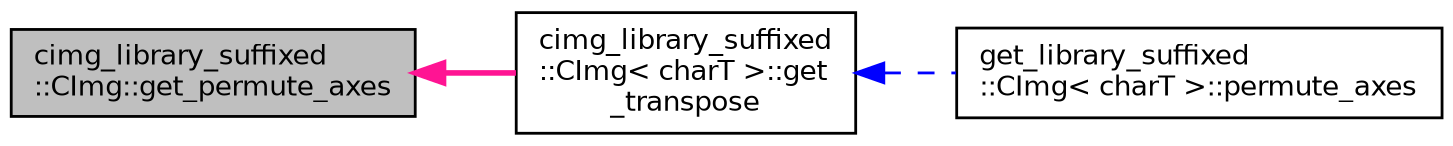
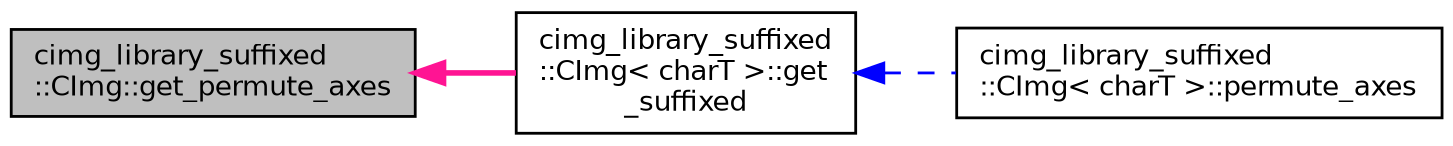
(686, 73) -> (686, 73)
(1199, 73) -> (1199, 73)
